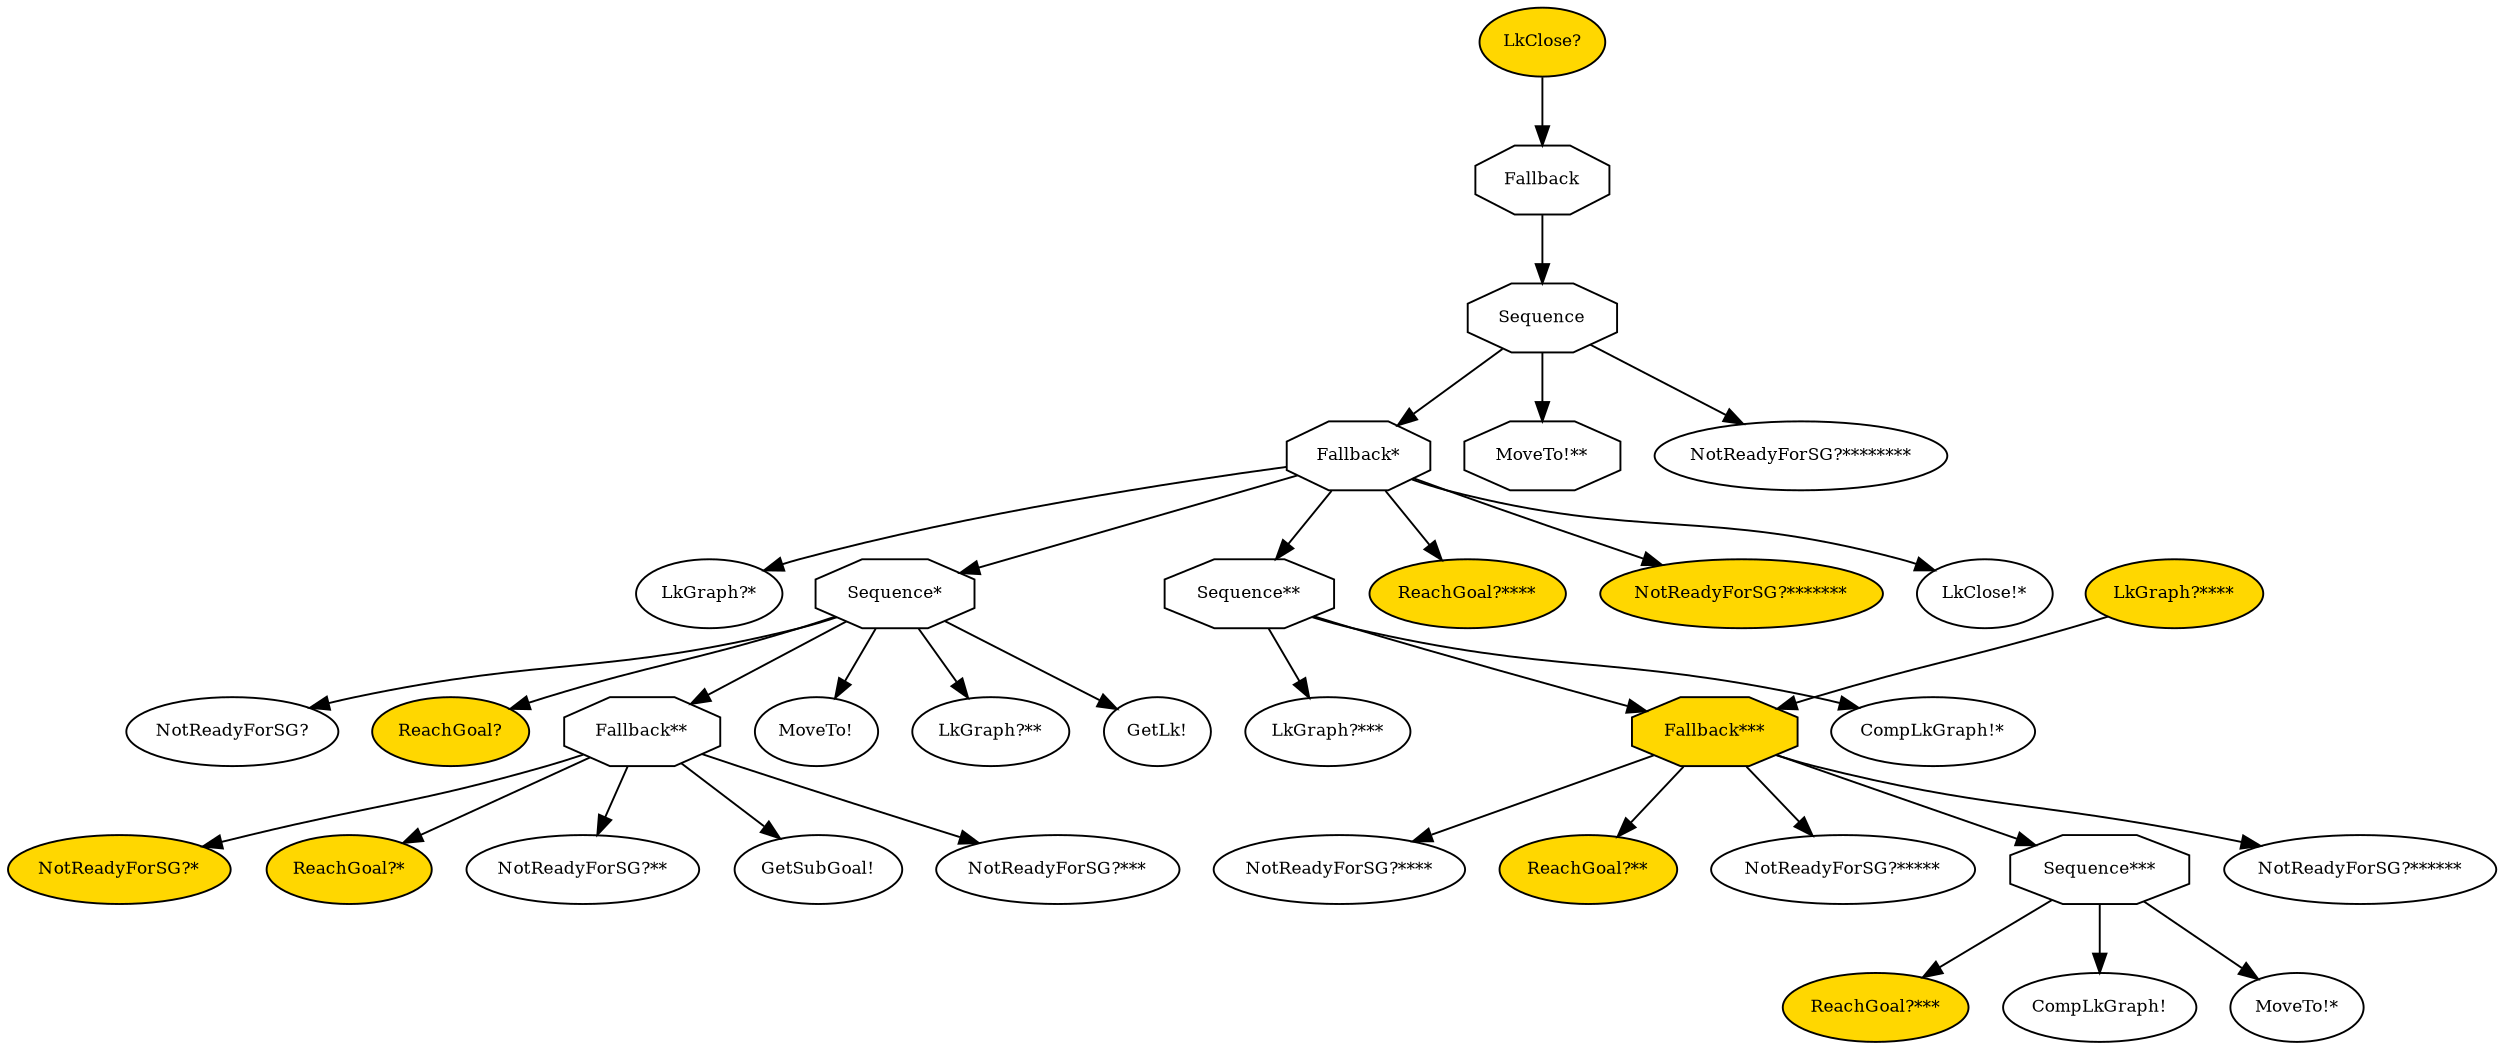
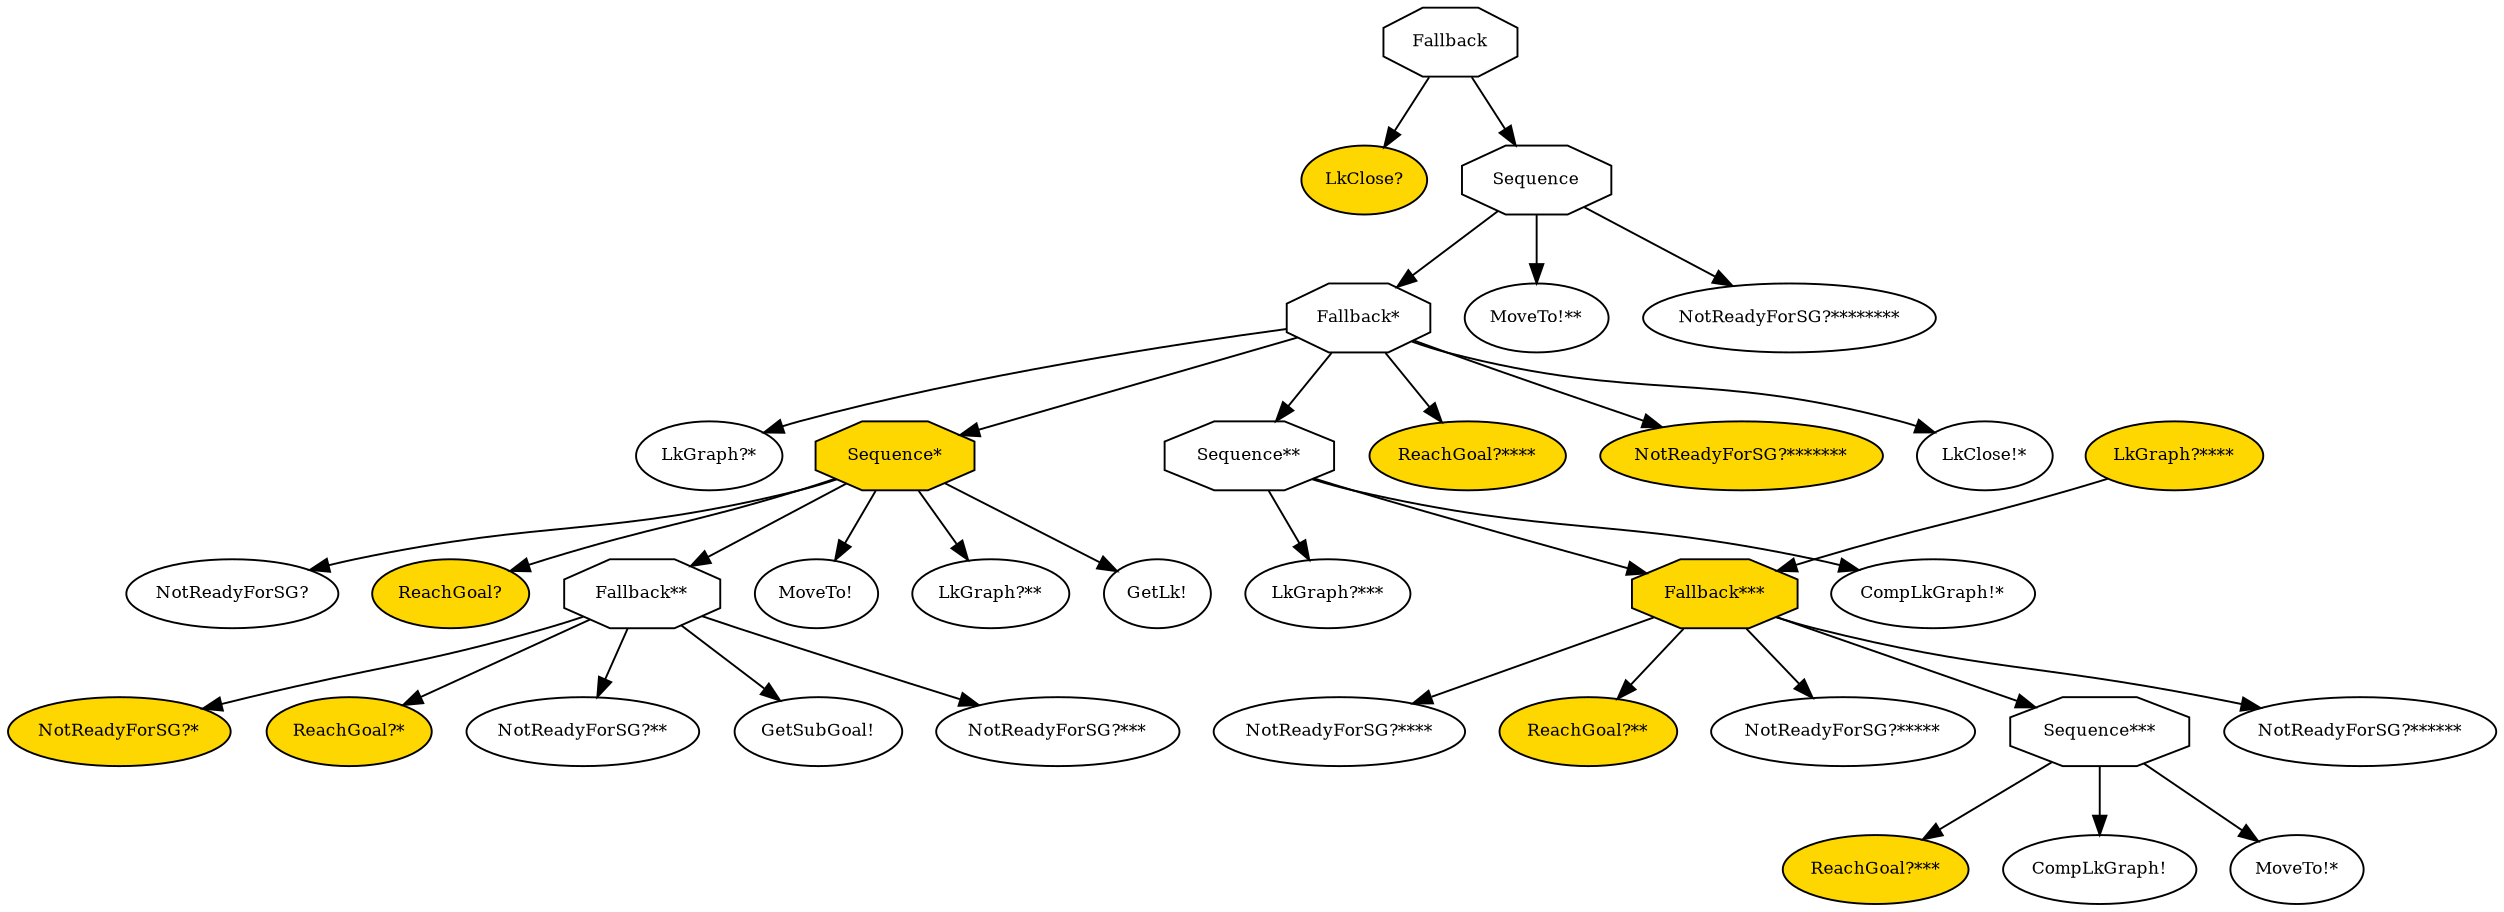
(1542, 102) -> (1412, 104)
(1542, 456) -> (1537, 318)
(895, 594) -> (895, 456)
